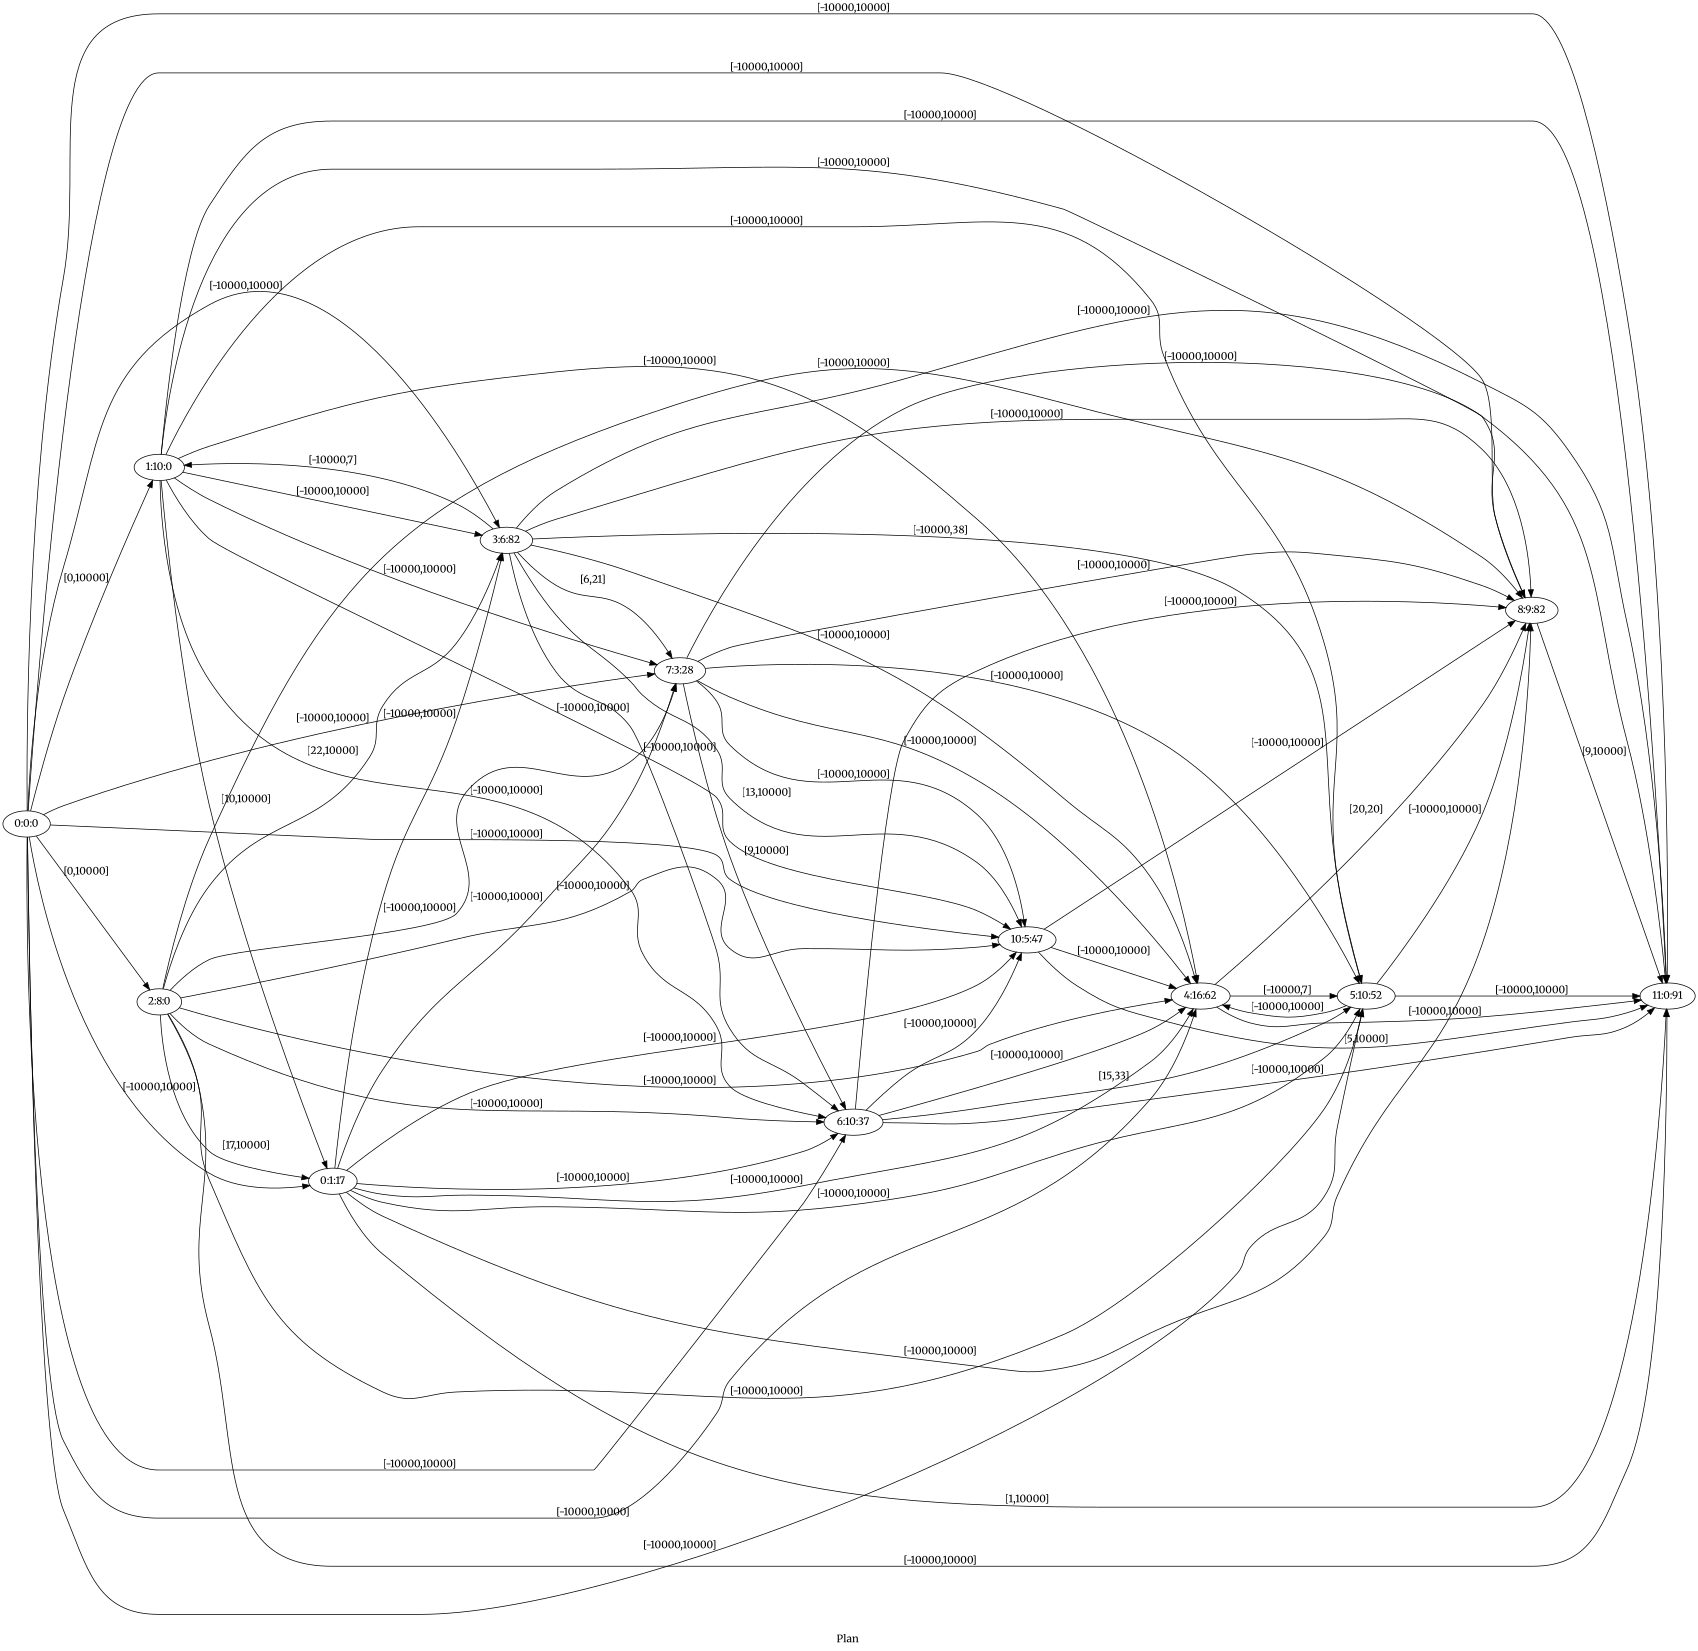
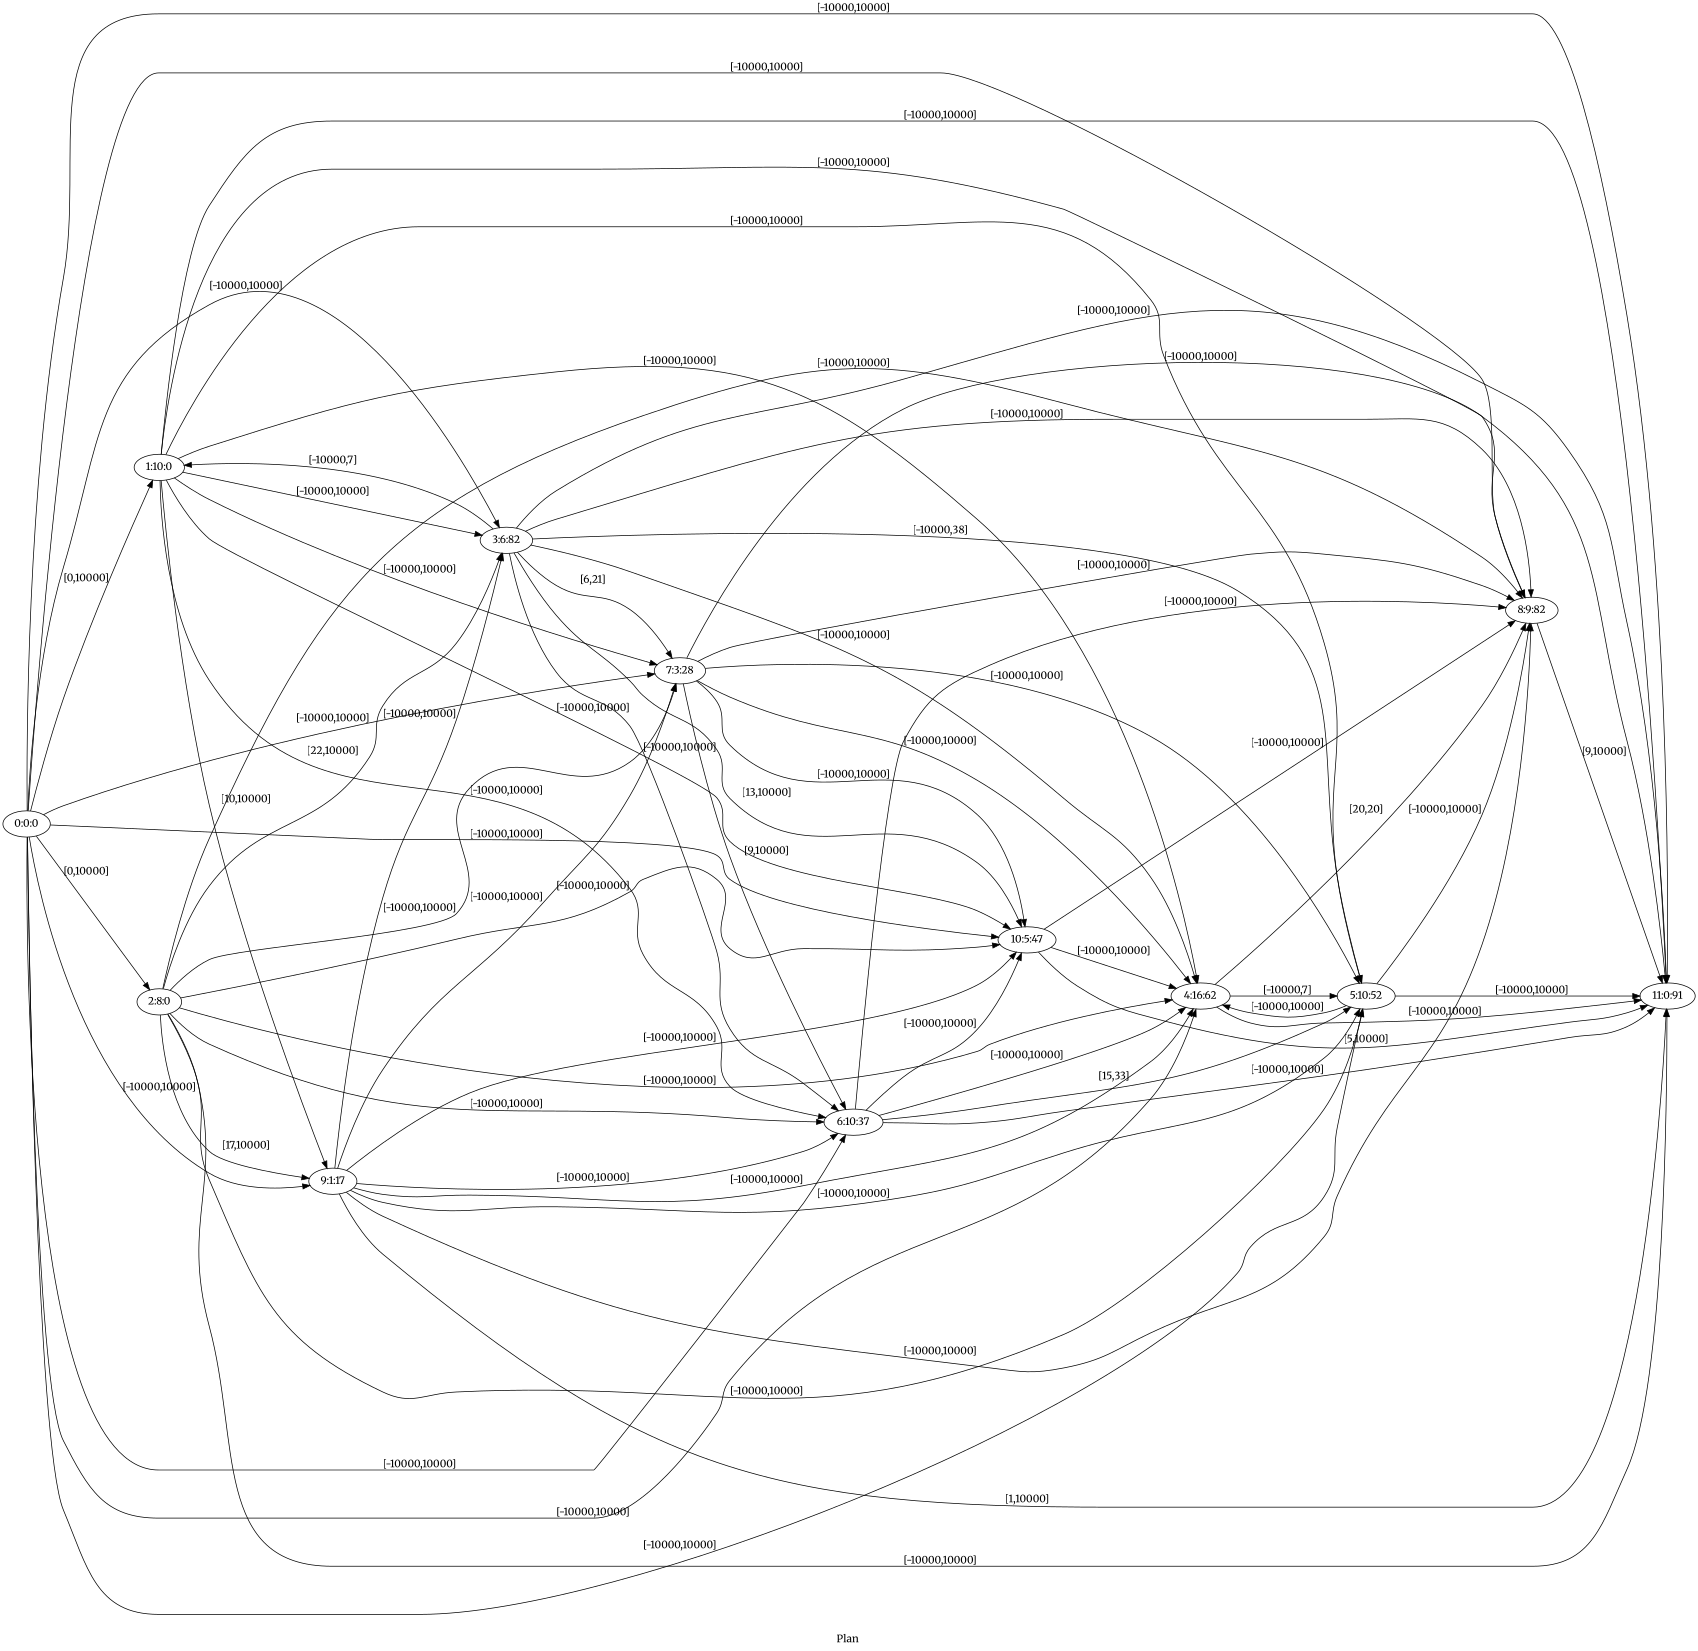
(333, 1181) -> (333, 1181)
